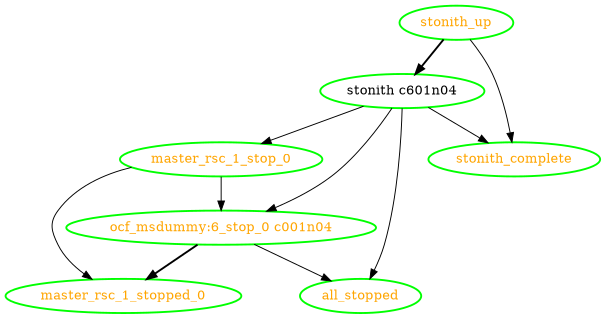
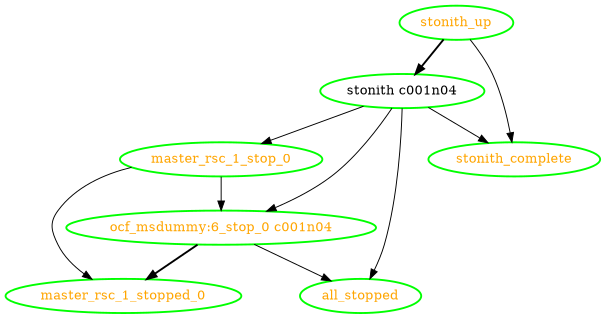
(402, 91) -> (402, 91)
